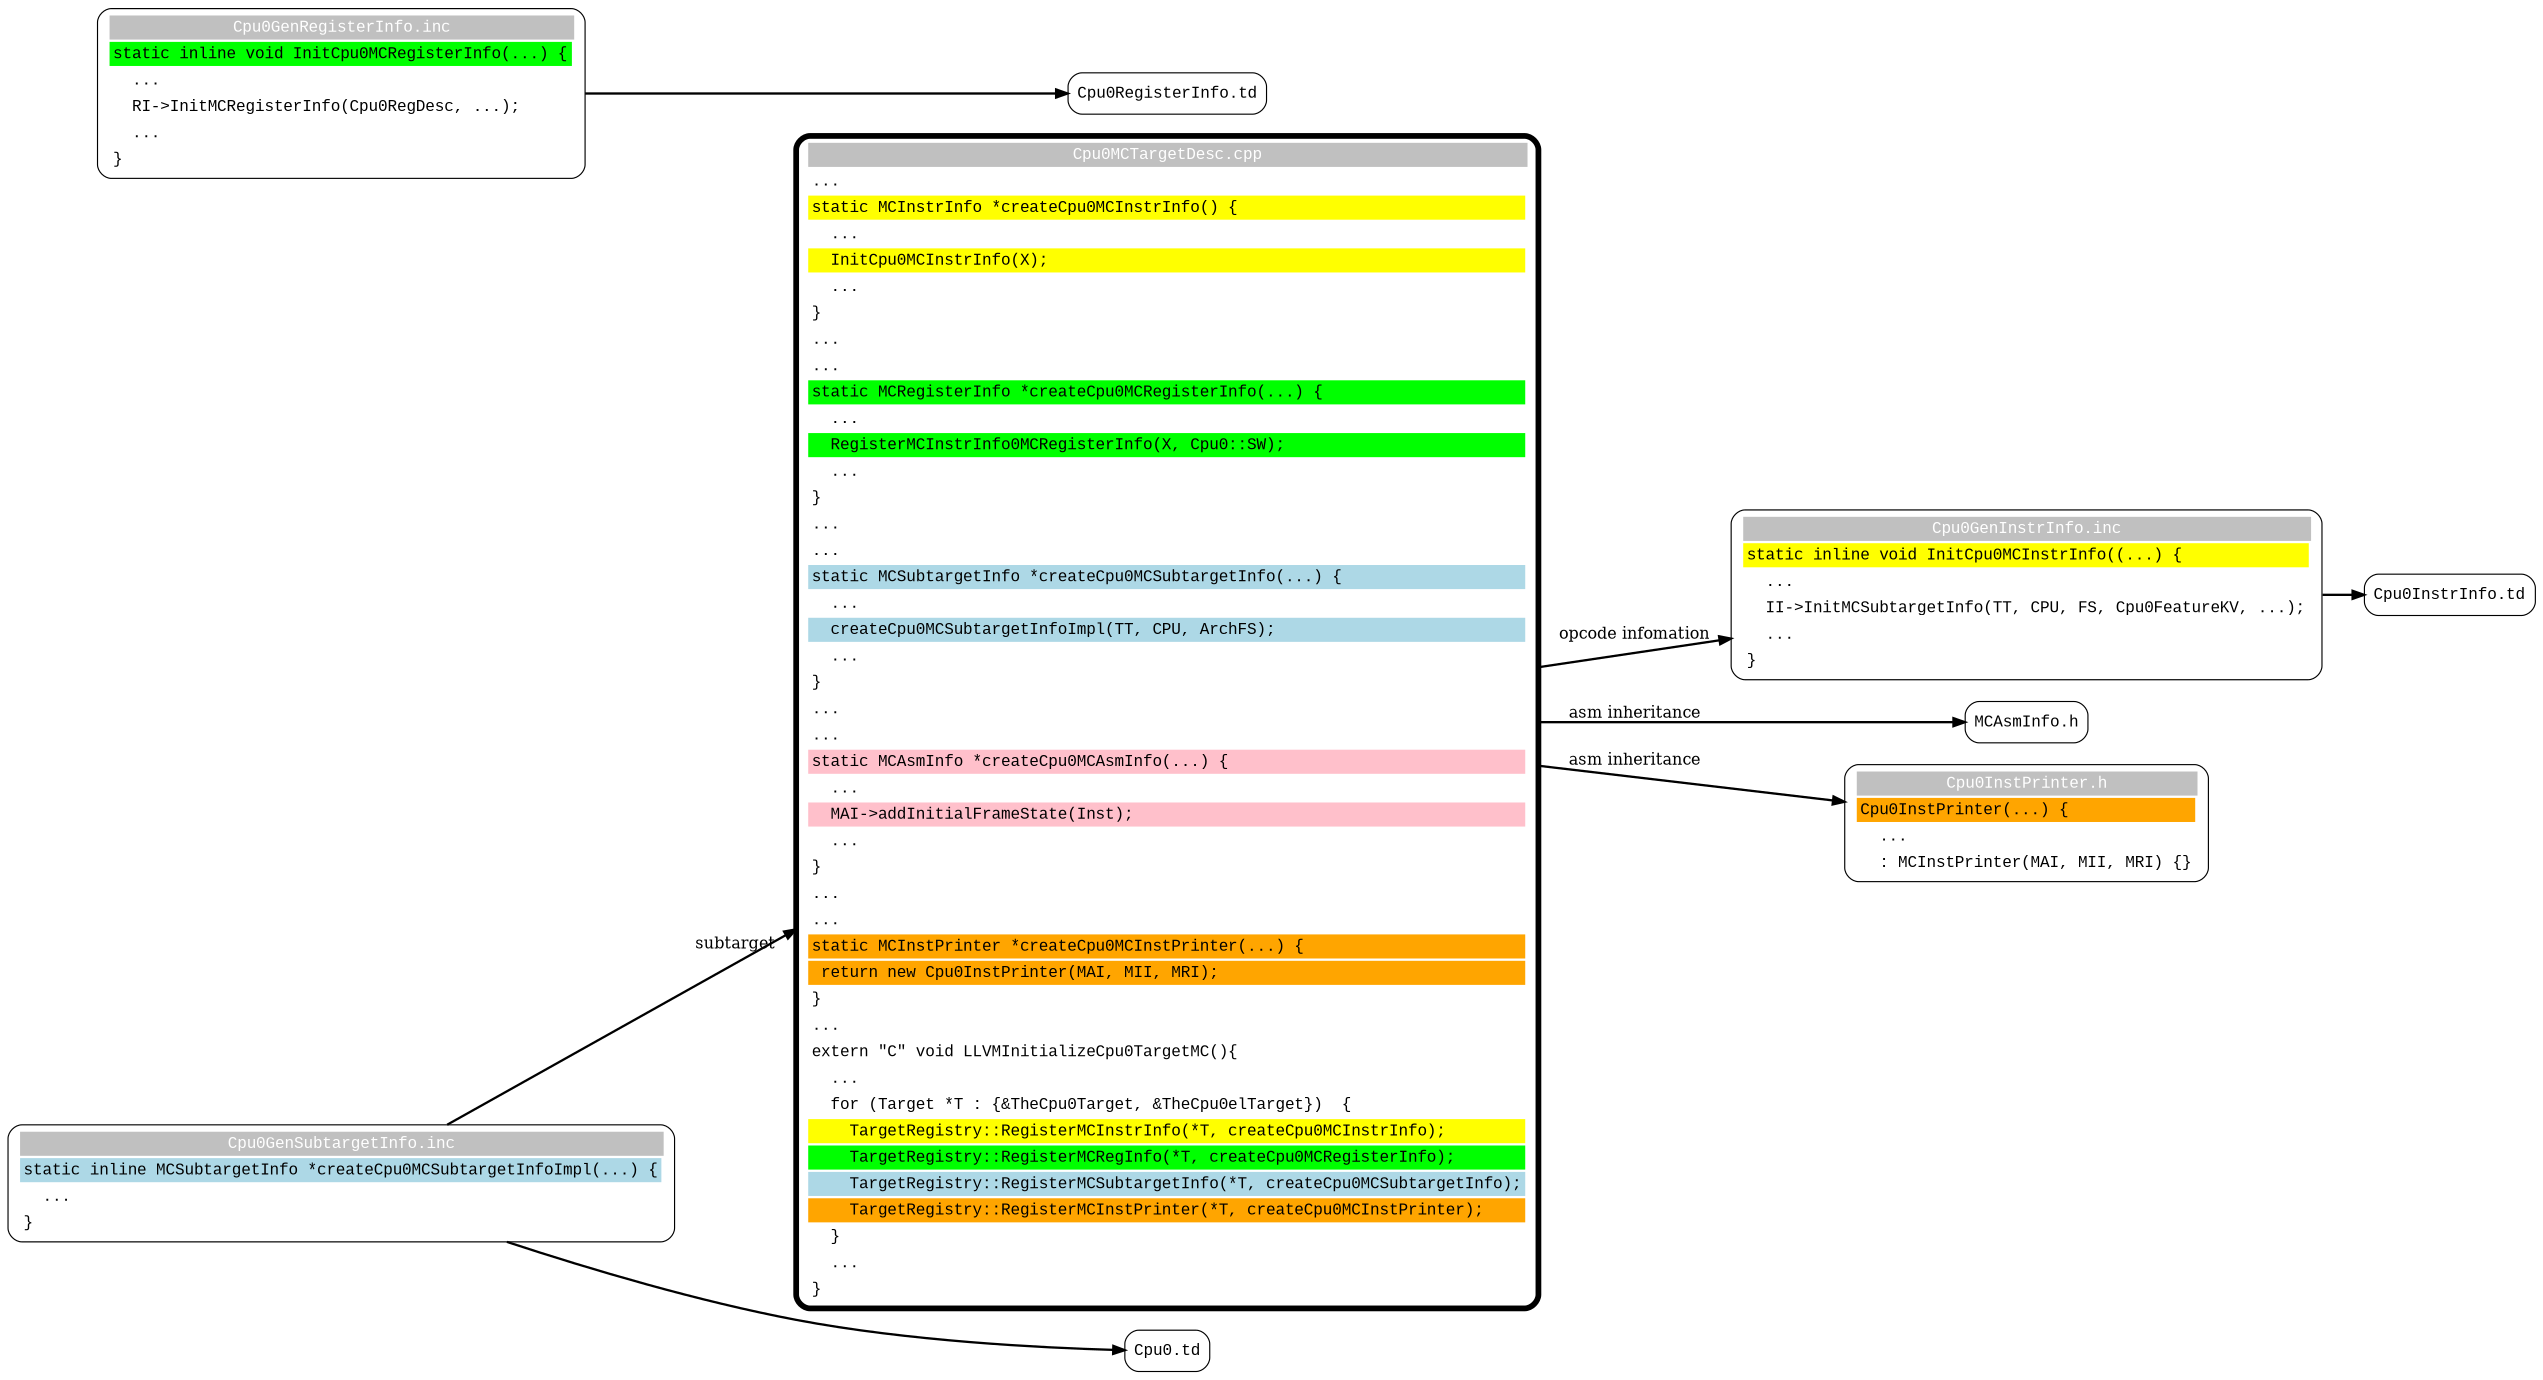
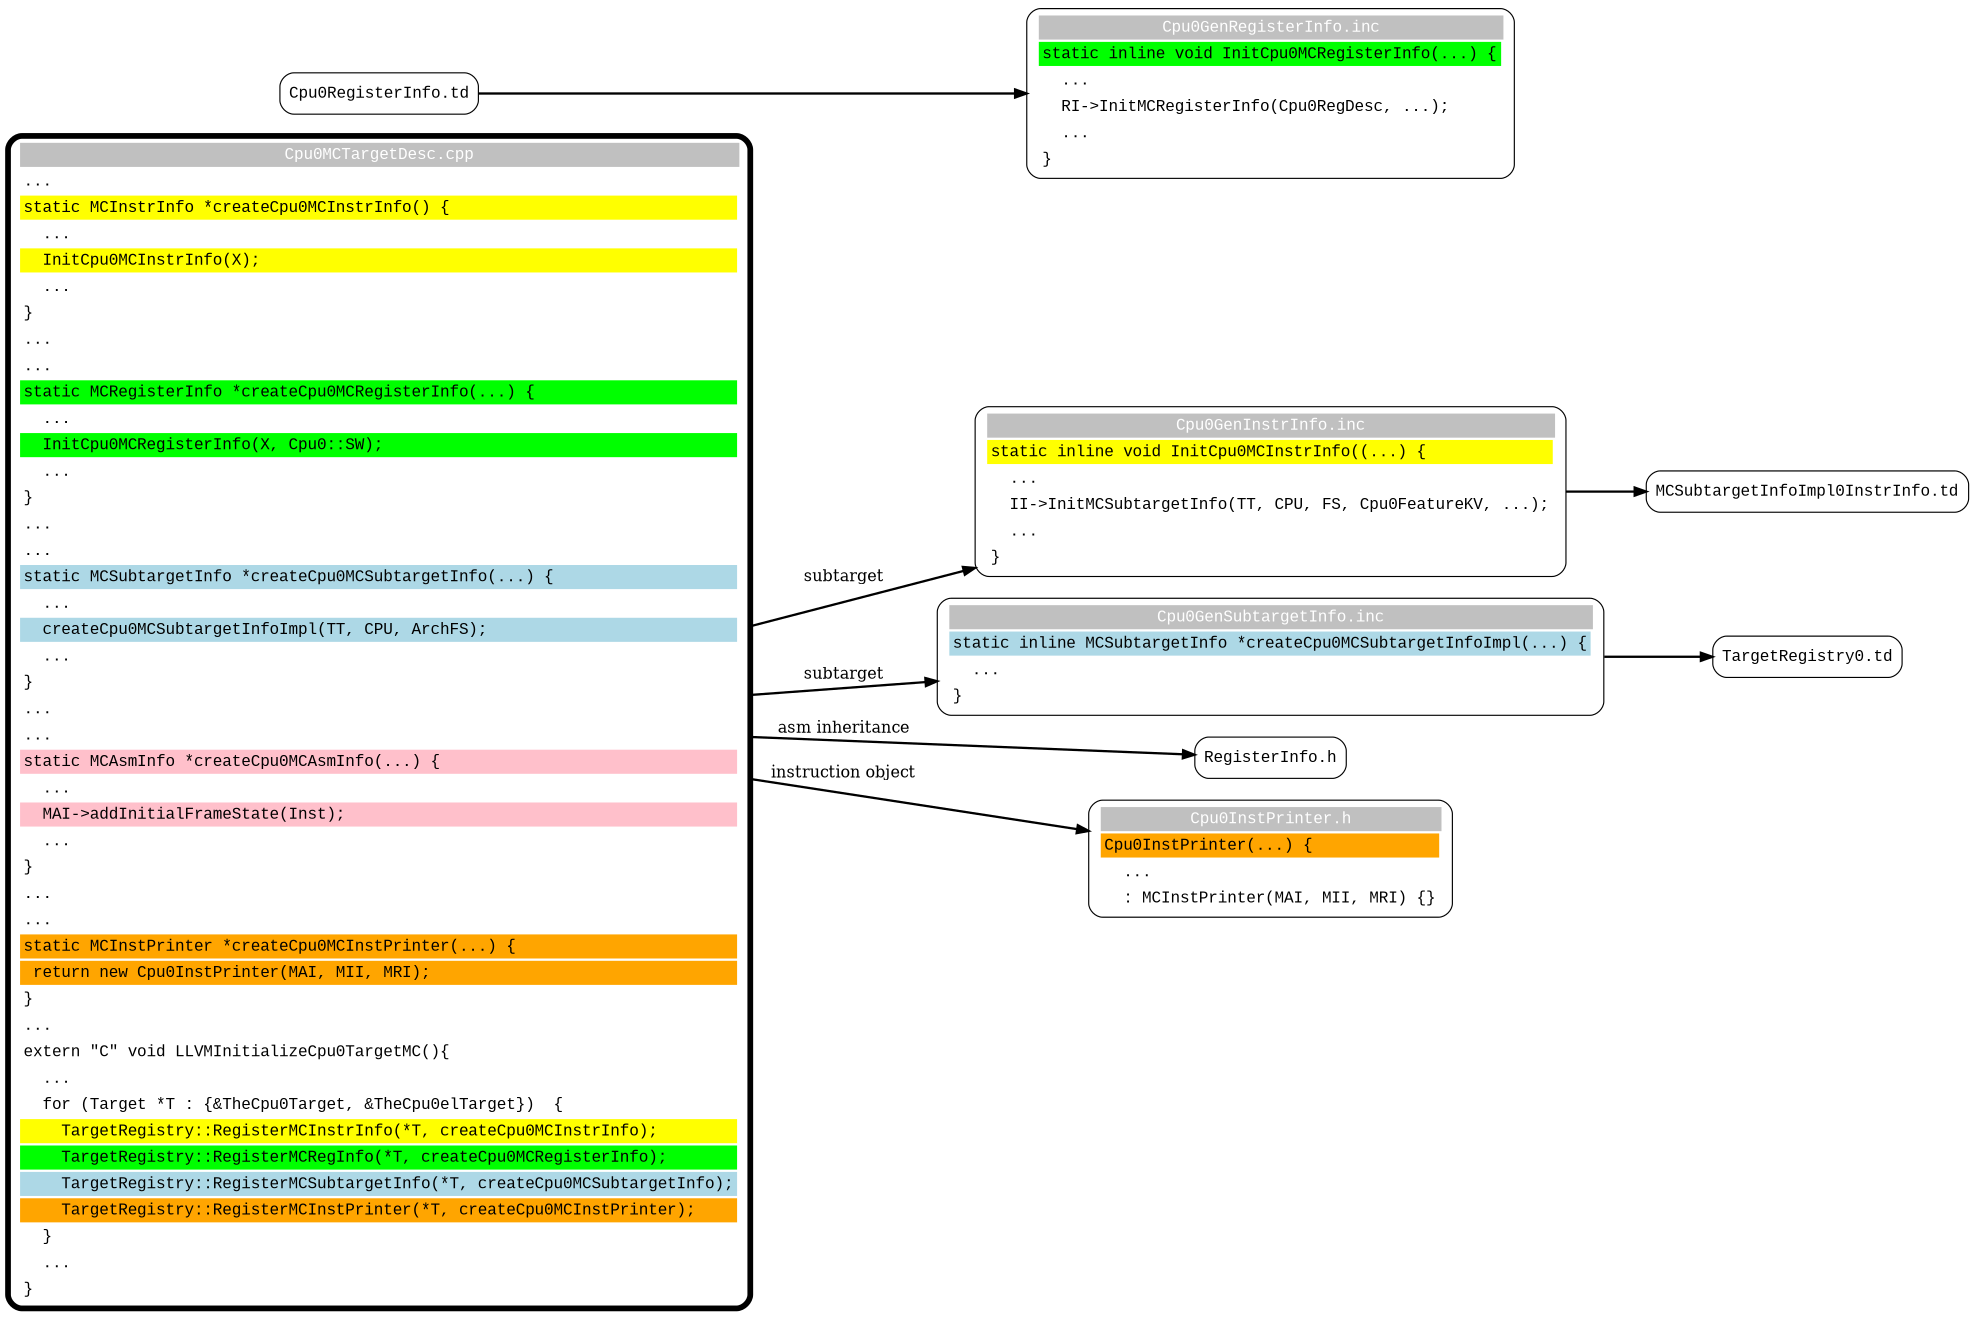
(821, 93) -> (747, 93)
(1049, 445) -> (204, 445)
(2450, 595) -> (1807, 492)
(1635, 634) -> (844, 577)
(2027, 722) -> (1271, 758)
(1635, 761) -> (844, 773)
(617, 1030) -> (838, 689)
(1167, 1351) -> (1807, 657)
